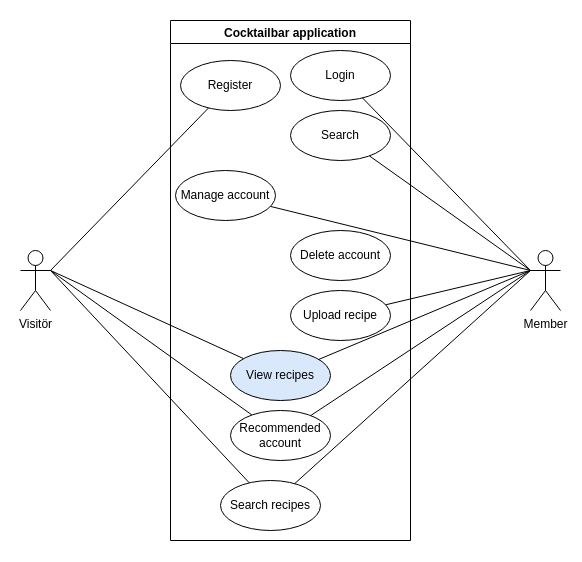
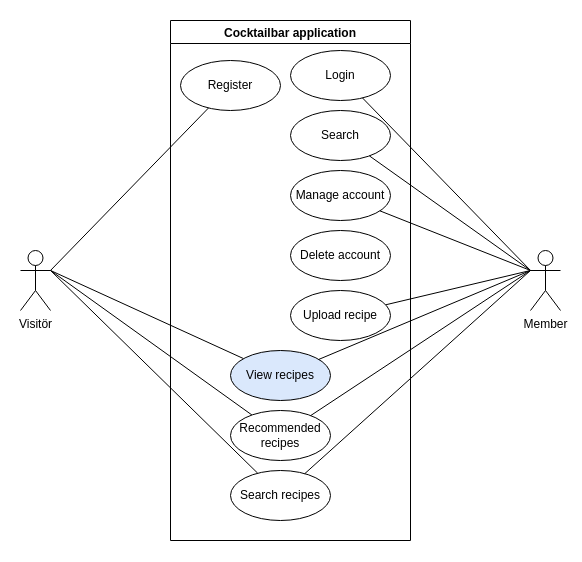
(226, 196) -> (341, 196)
(281, 436) -> (281, 436)
(271, 506) -> (281, 496)
